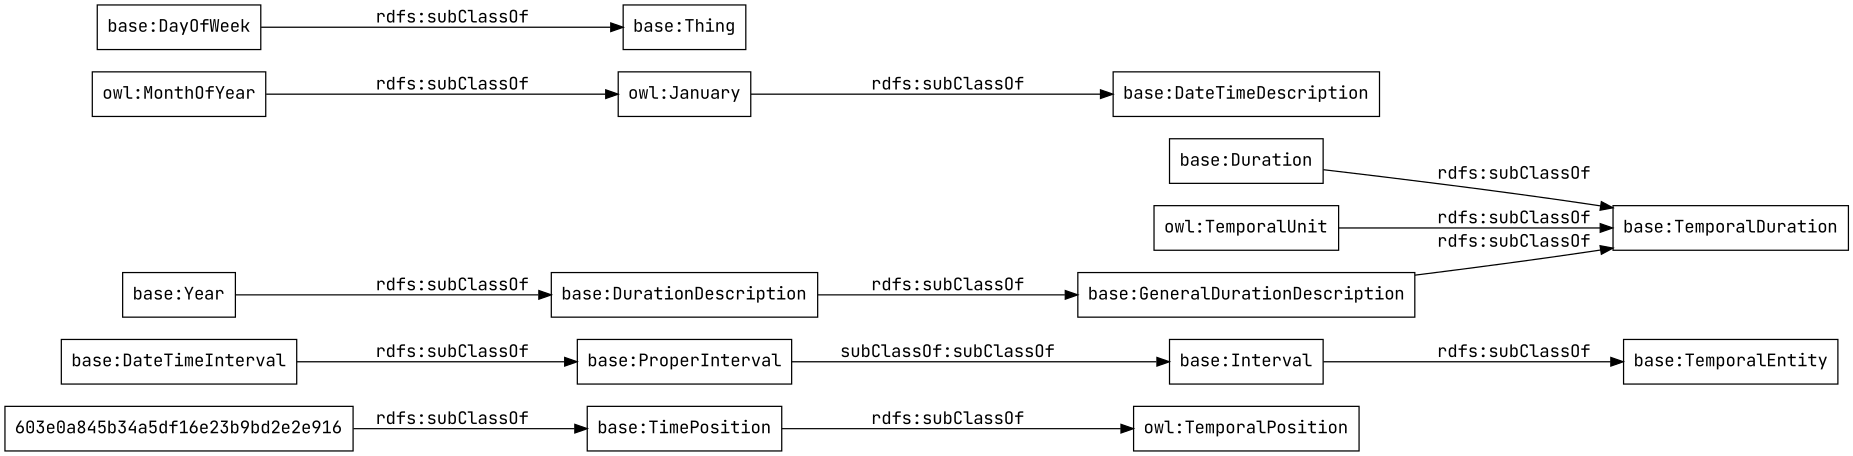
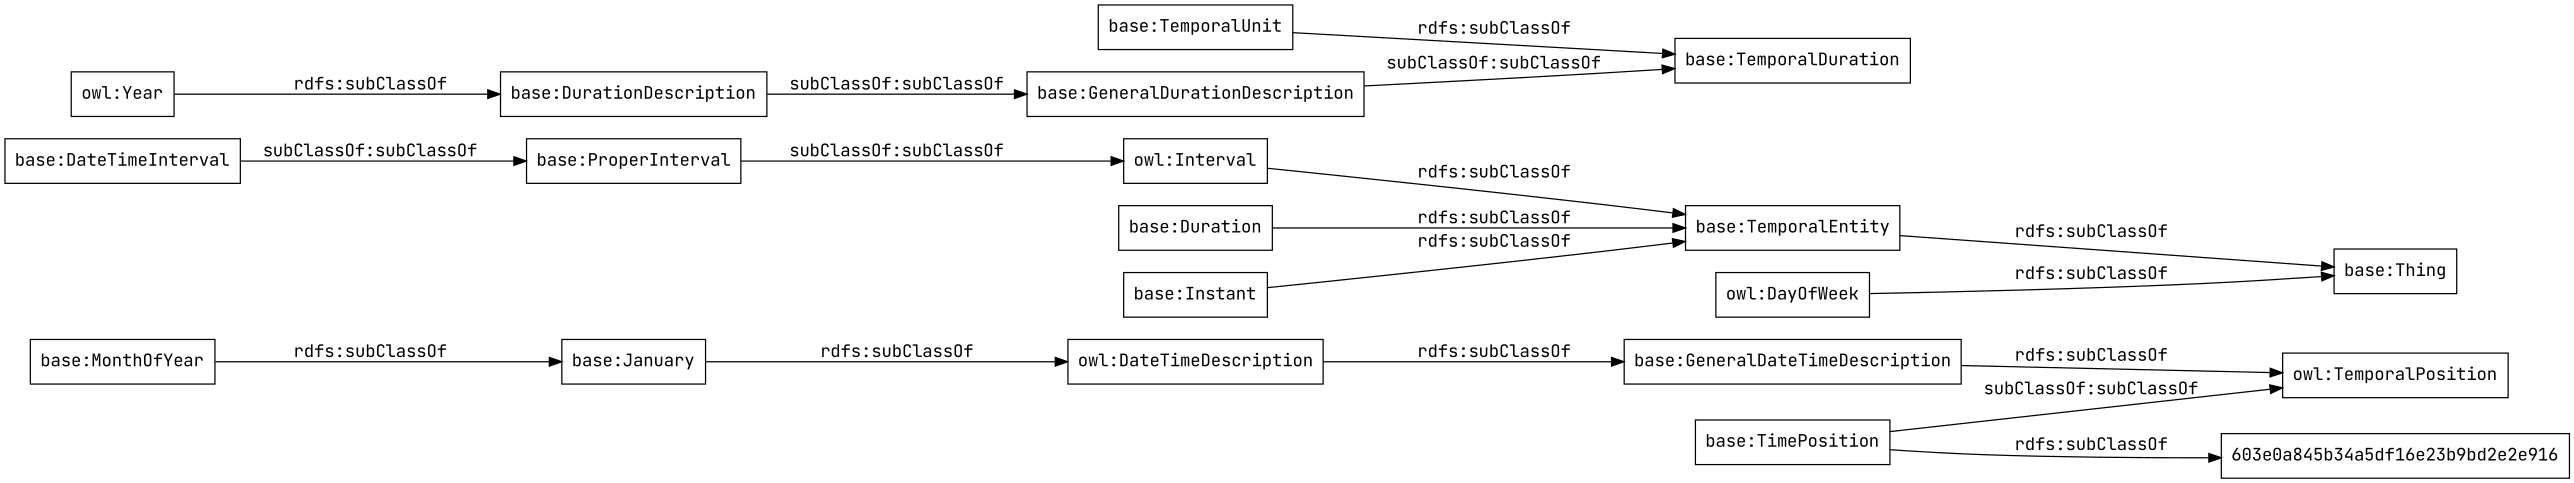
(179, 27) -> (1793, 295)
(179, 94) -> (123, 362)
(684, 94) -> (634, 362)
(1246, 94) -> (1196, 362)
(1462, 187) -> (1473, 228)
(1246, 228) -> (1196, 27)
(1514, 242) -> (1494, 64)
none -> (2111, 251)
(948, 286) -> (897, 85)
(179, 295) -> (123, 94)
none -> (1196, 295)
(452, 352) -> (370, 152)
(1246, 362) -> (1196, 161)
none -> (1793, 362)
(948, 419) -> (2091, 390)
(464, 429) -> (2049, 456)
